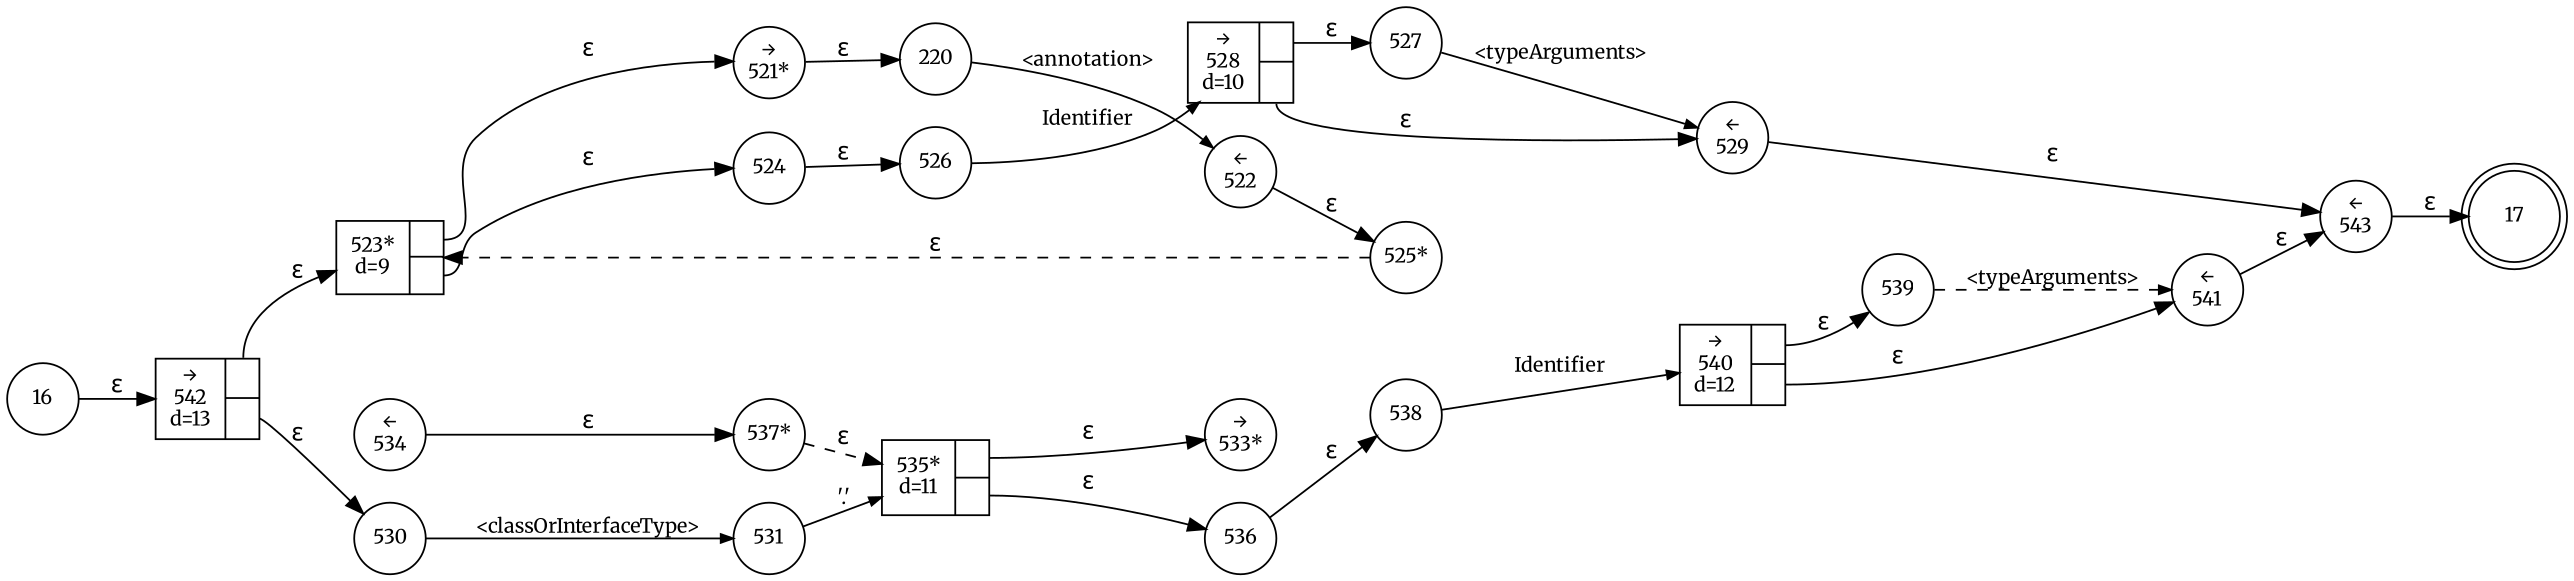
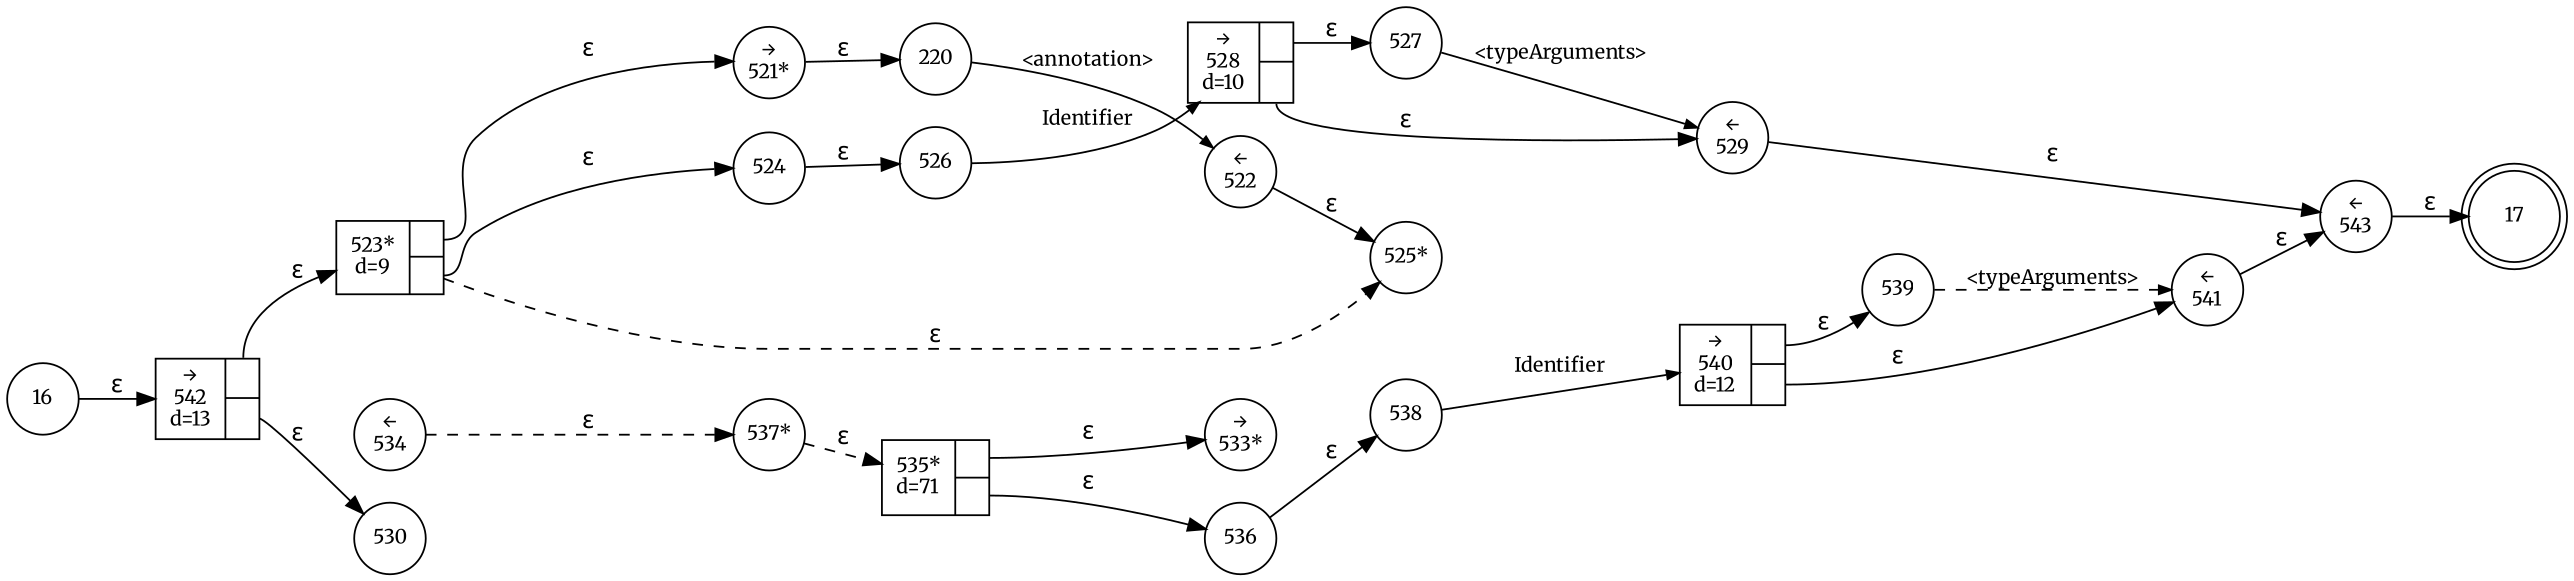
(916, 258) -> (907, 349)
(570, 435) -> (570, 435)
(919, 487) -> (919, 487)
(769, 538) -> none
